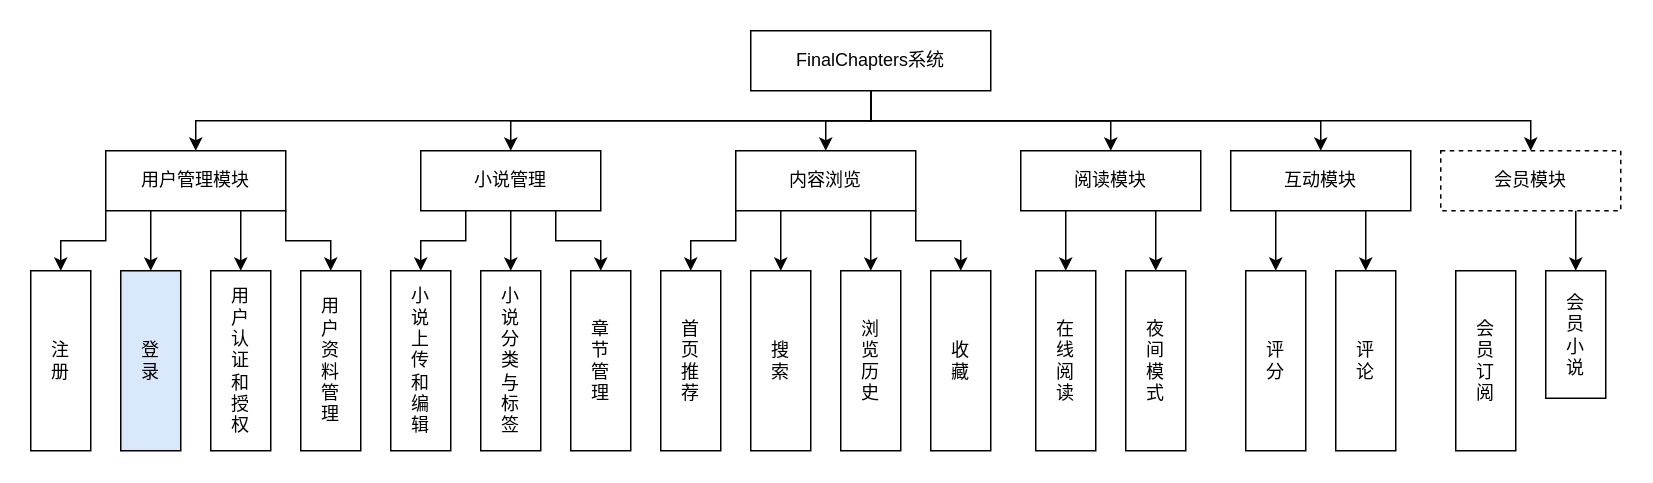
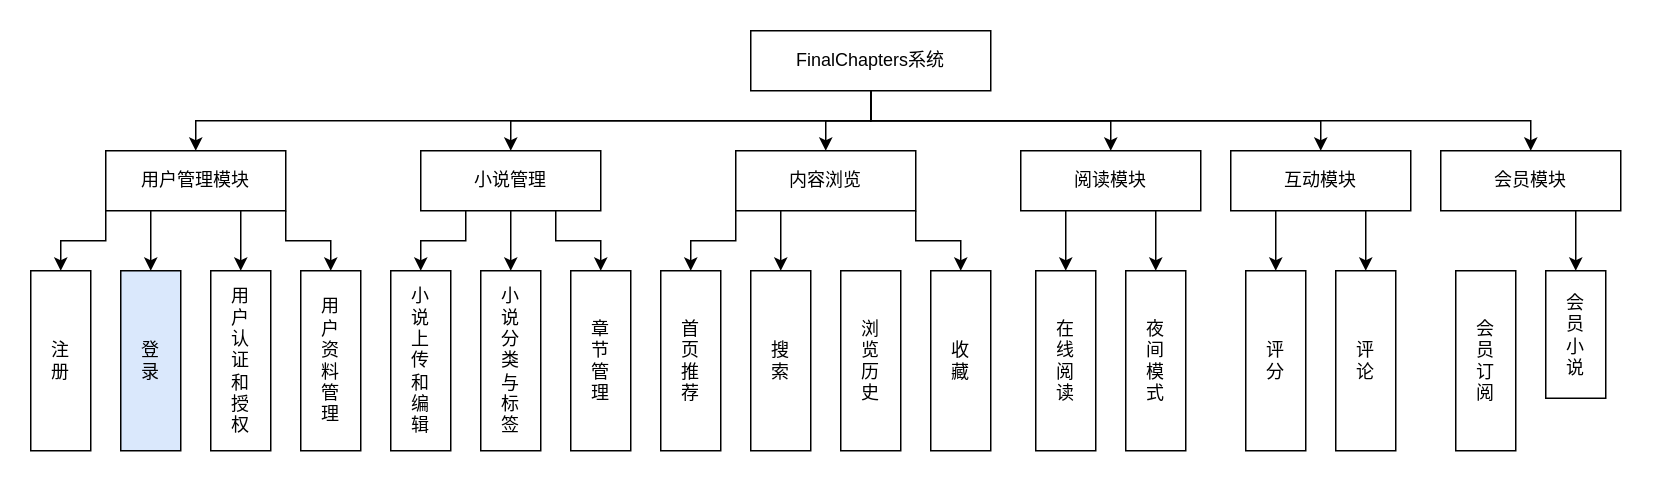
(1531, 181) -> (1531, 181)
(871, 236) -> none
